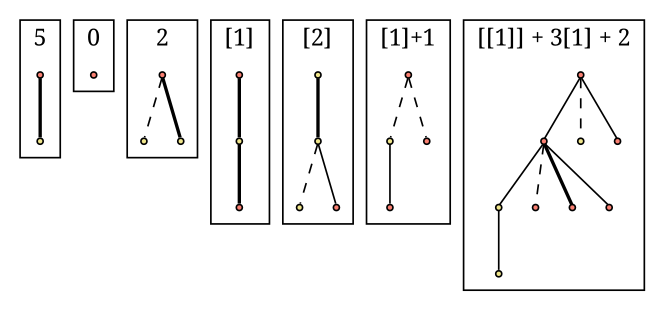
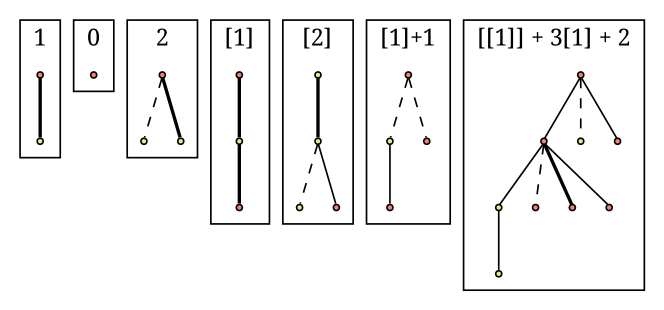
(40, 39) -> (40, 39)
